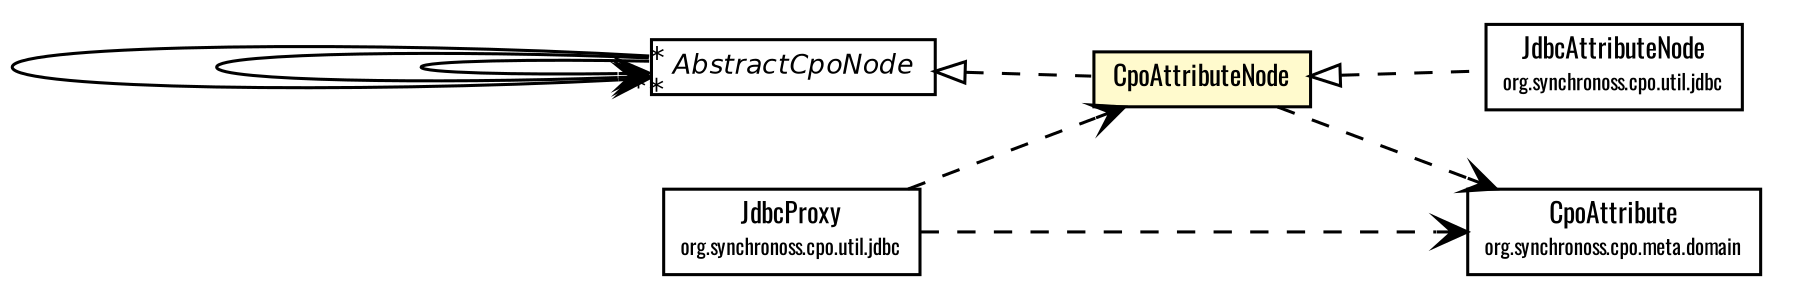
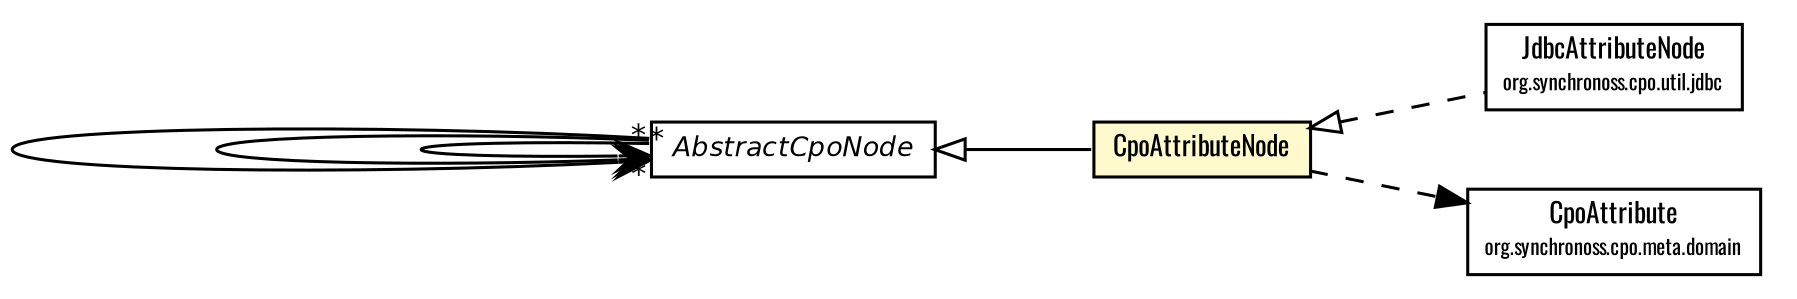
(1028, 74) -> (1028, 150)
(1373, 143) -> (1373, 184)
(792, 232) -> none
